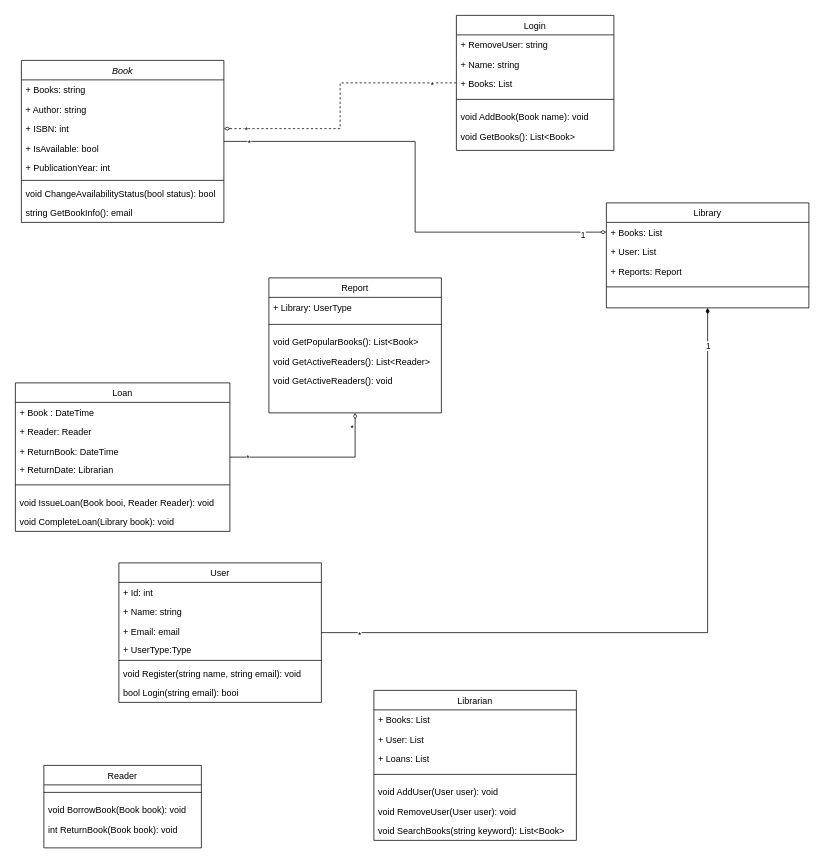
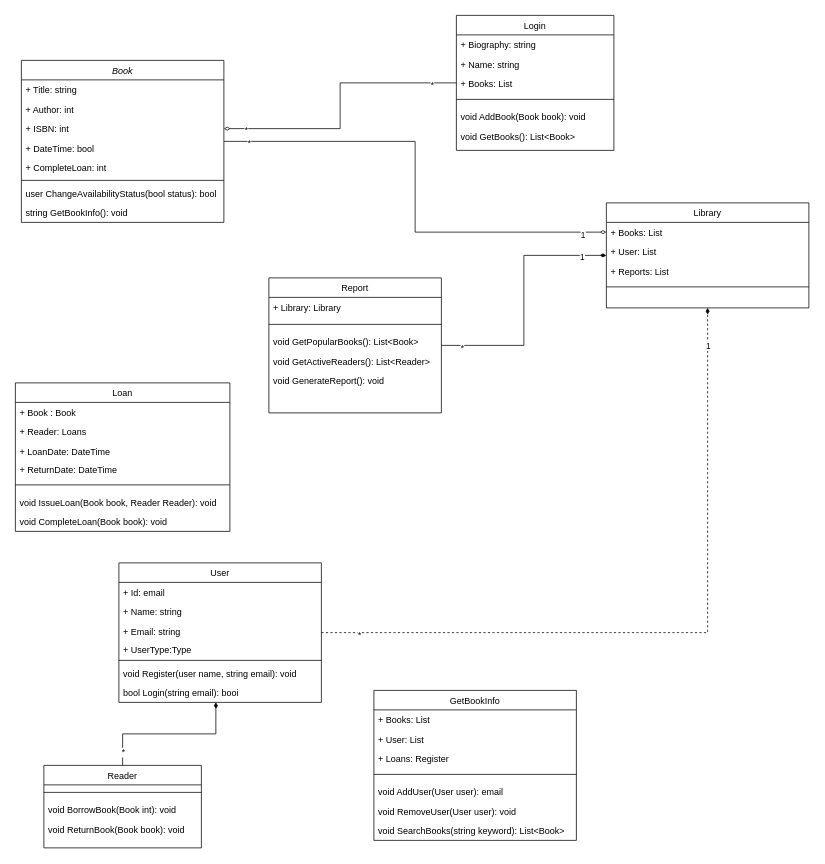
(506, 45) -> (503, 45)
(60, 90) -> (57, 90)
(340, 103) -> (340, 103)
(62, 110) -> (55, 110)
(527, 117) -> (527, 117)
(66, 149) -> (61, 149)
(73, 168) -> (68, 168)
(132, 194) -> (134, 194)
(87, 213) -> (85, 213)
(650, 272) -> (644, 272)
(316, 308) -> (313, 308)
none -> (485, 345)
(339, 381) -> (335, 381)
(56, 413) -> (48, 413)
(59, 432) -> (56, 432)
(71, 452) -> (66, 452)
(312, 457) -> none
(73, 470) -> (71, 470)
(124, 503) -> (125, 503)
(103, 522) -> (97, 522)
(141, 593) -> (145, 593)
(151, 632) -> (155, 632)
(656, 633) -> (656, 633)
(223, 674) -> (219, 674)
(475, 701) -> (475, 701)
none -> (123, 749)
(407, 759) -> (417, 759)
(444, 792) -> (445, 792)
(122, 810) -> (118, 810)
(119, 830) -> (122, 830)
